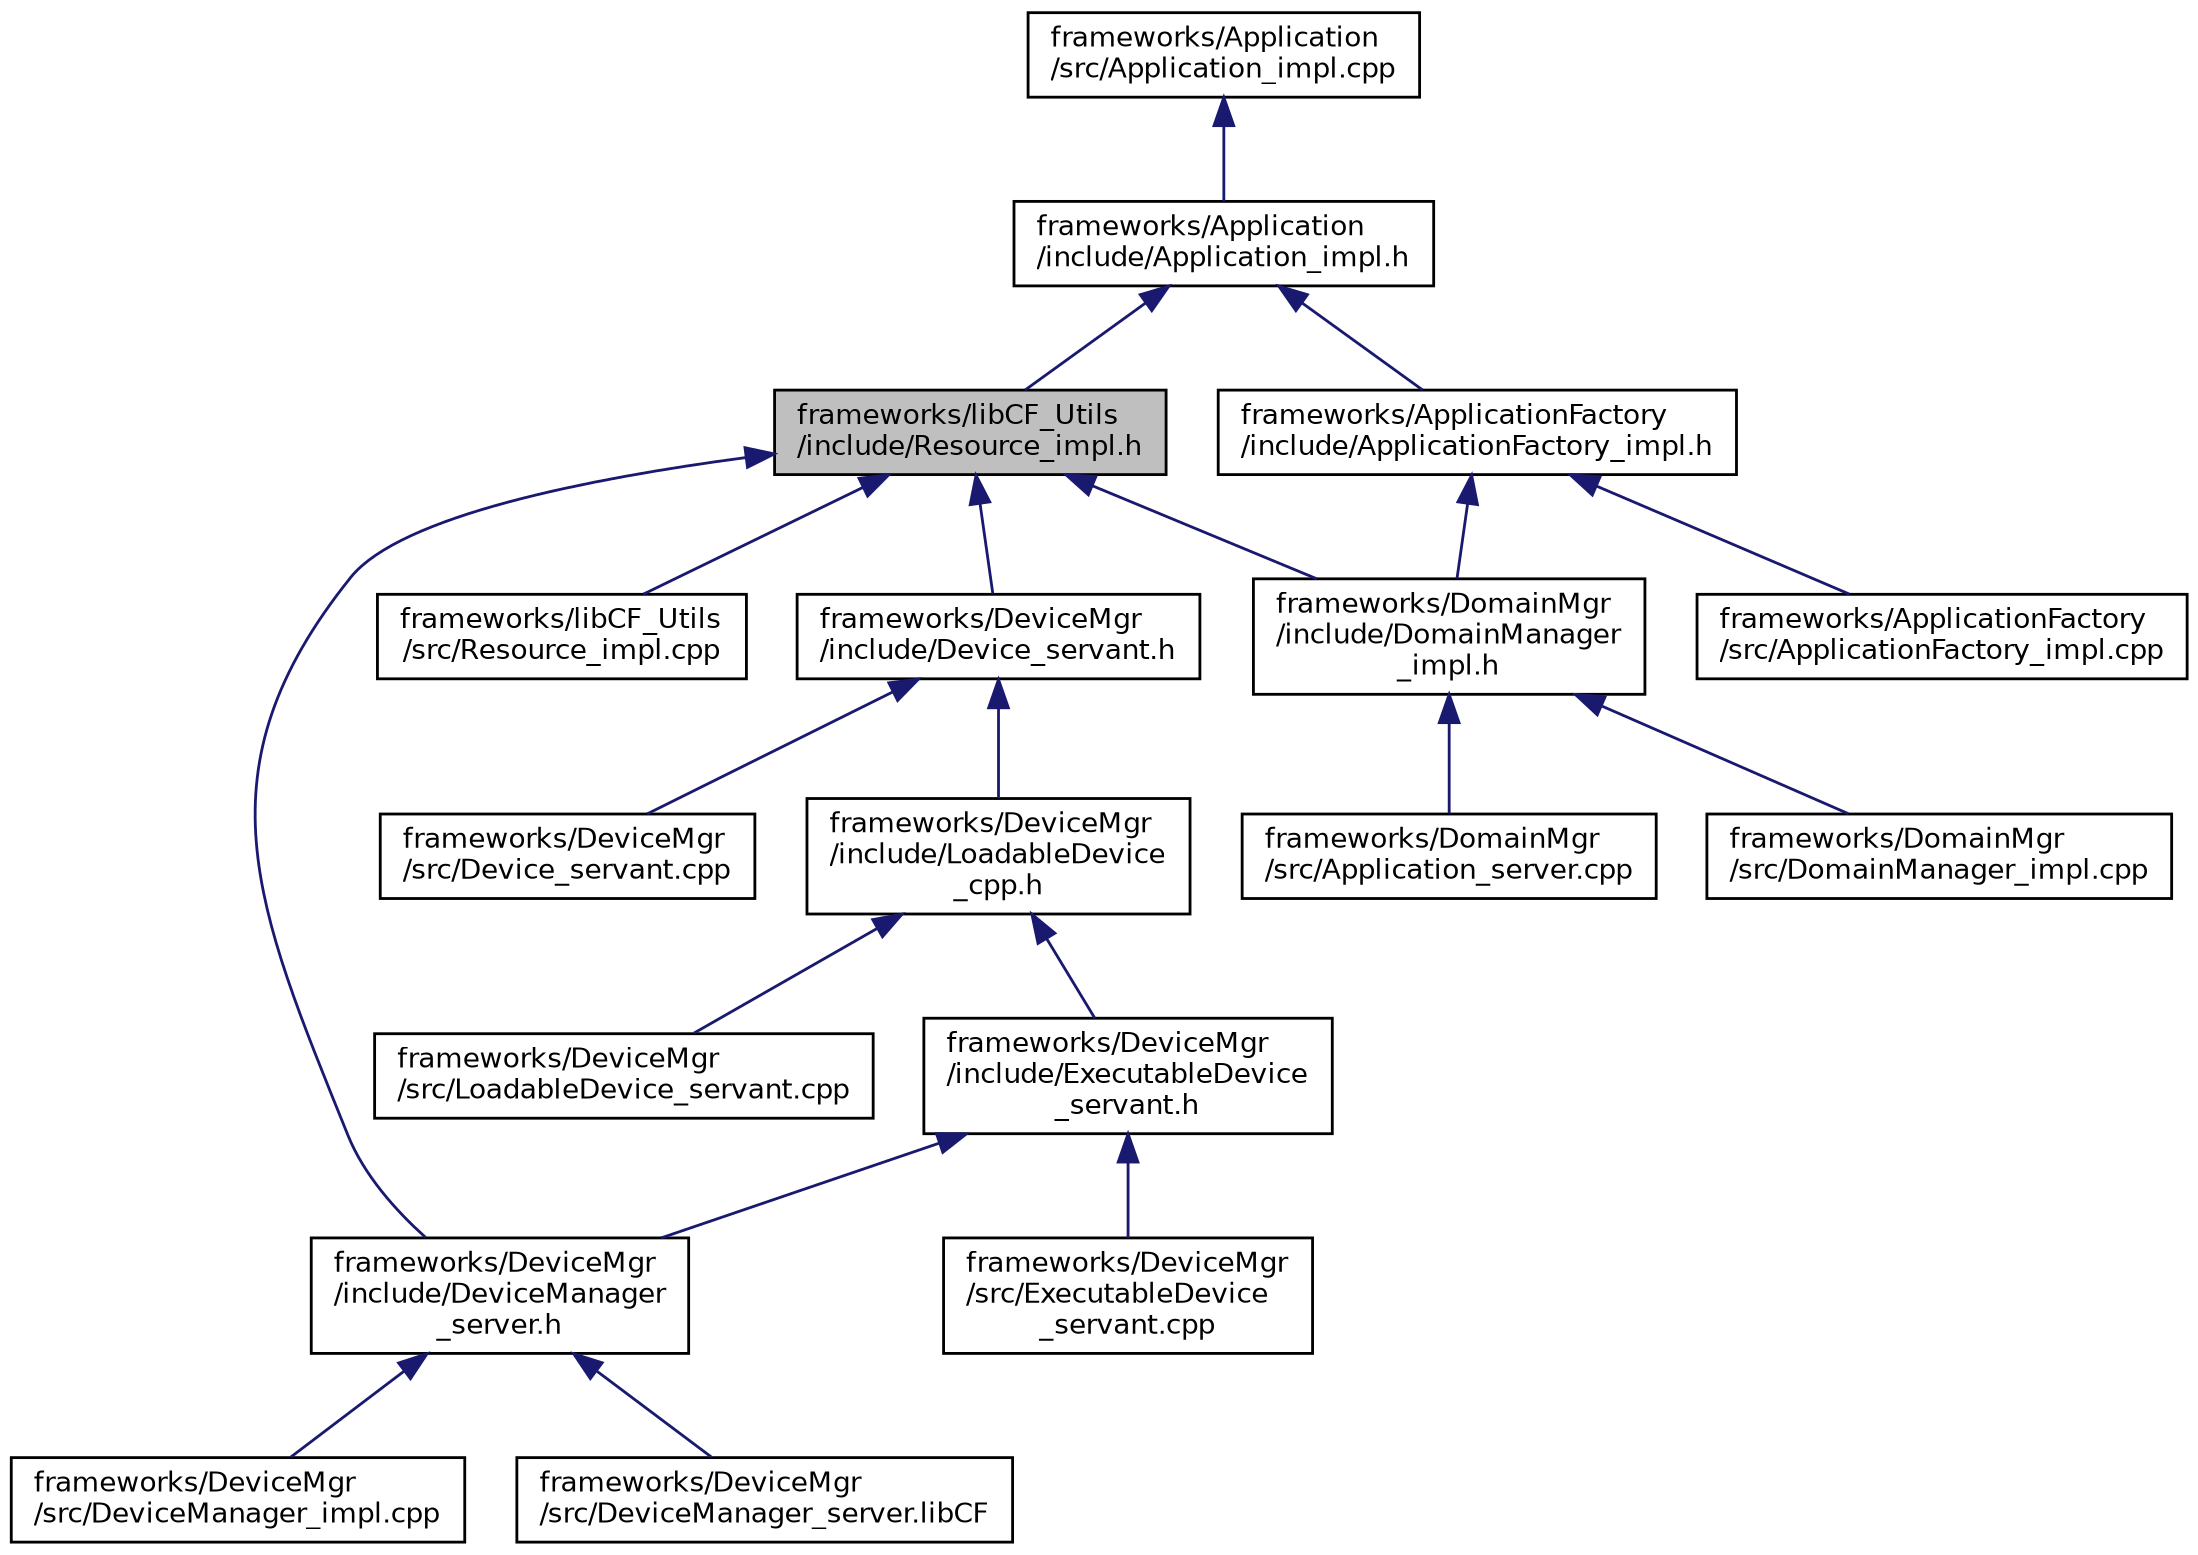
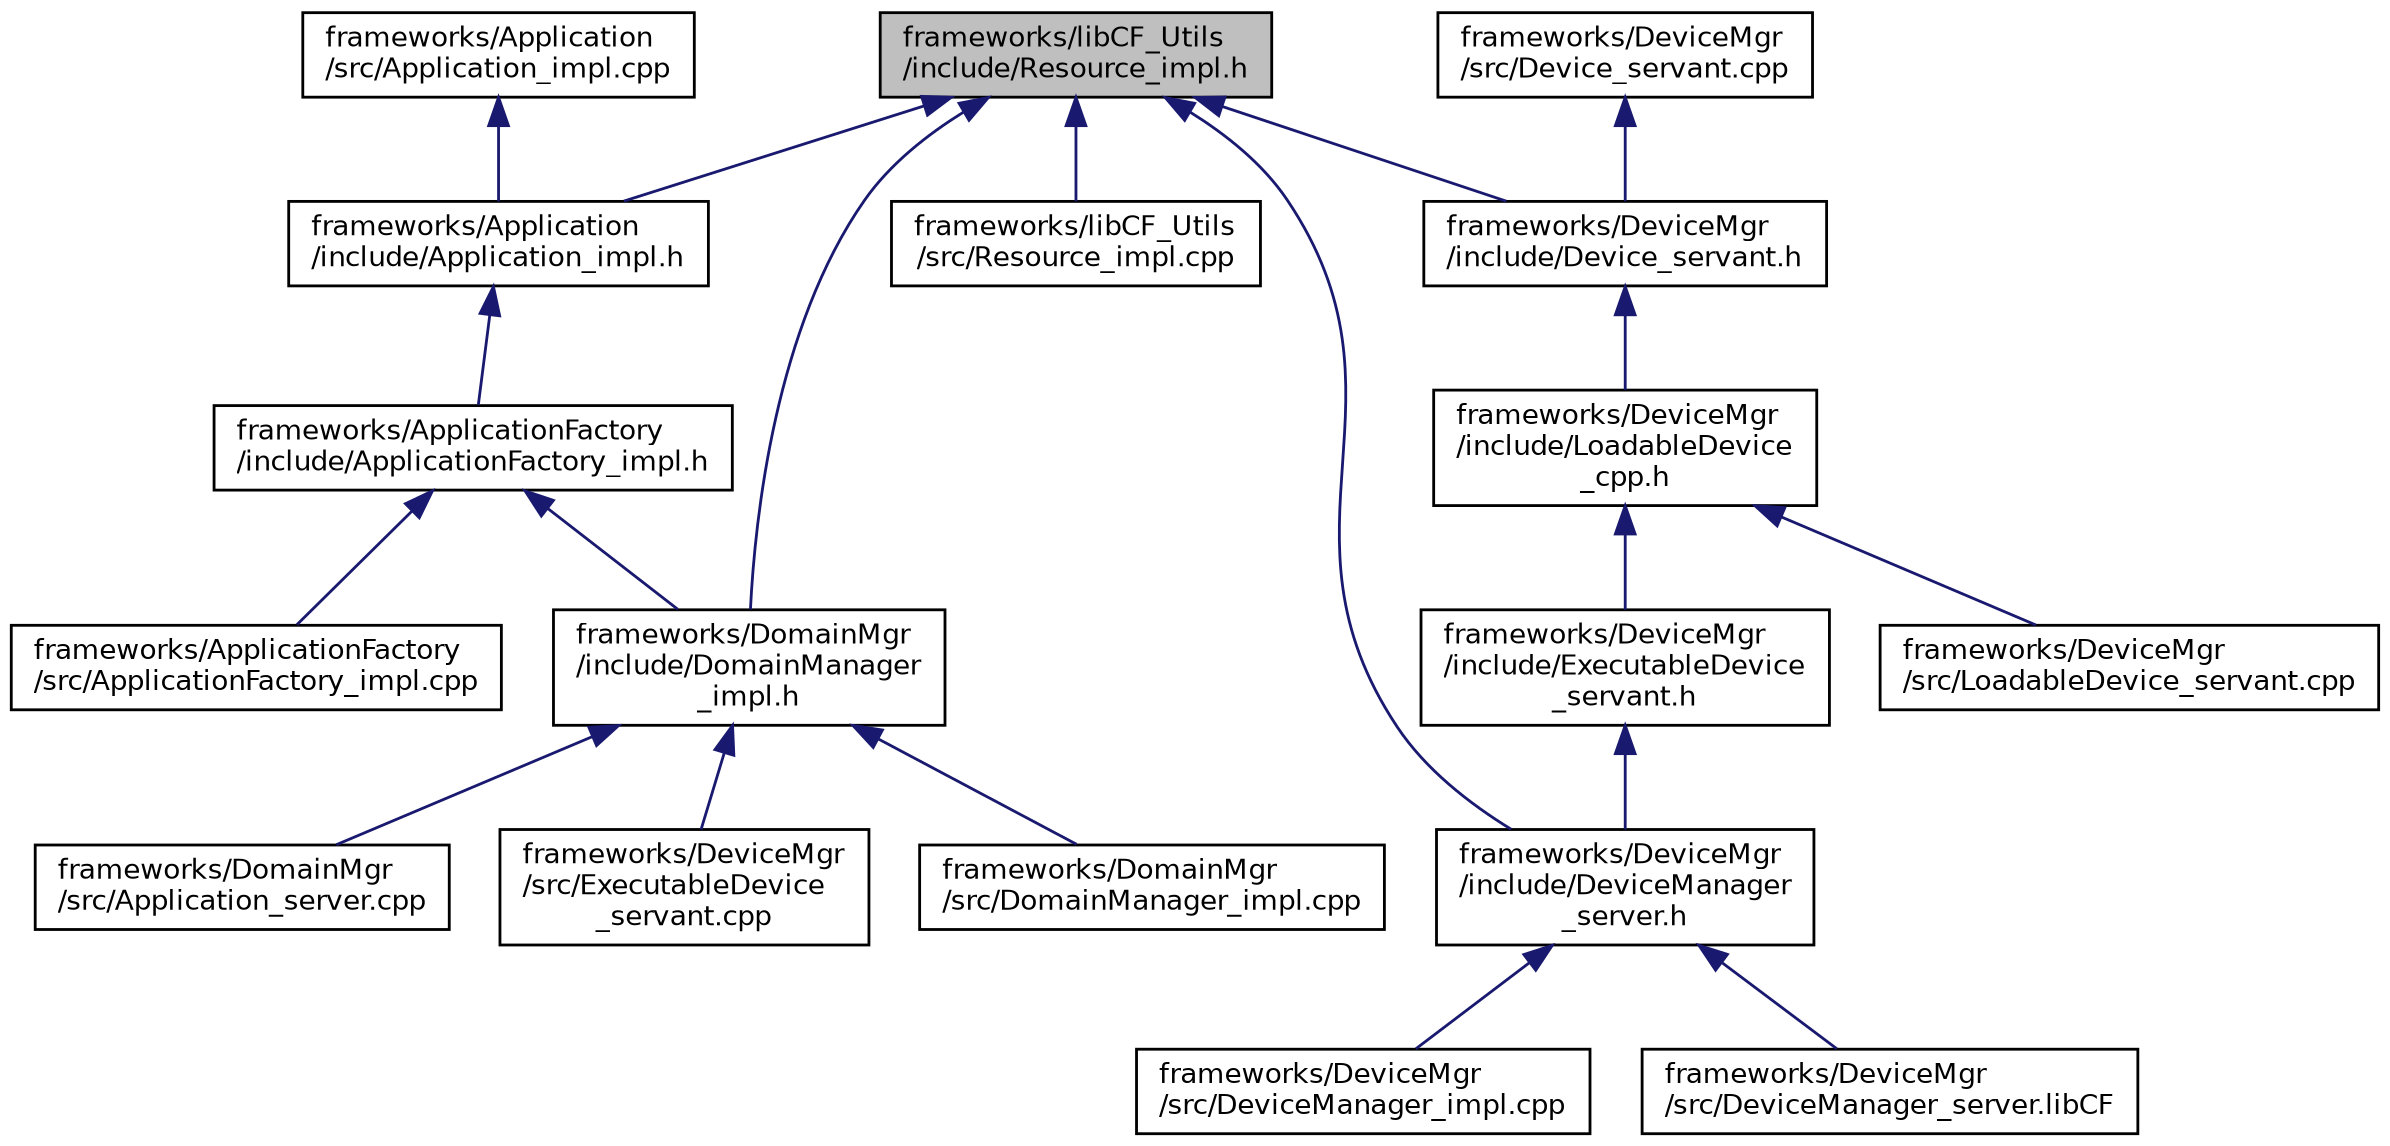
(1085, 346) -> (774, 153)
(770, 753) -> (1625, 164)
(1128, 1200) -> (713, 791)
